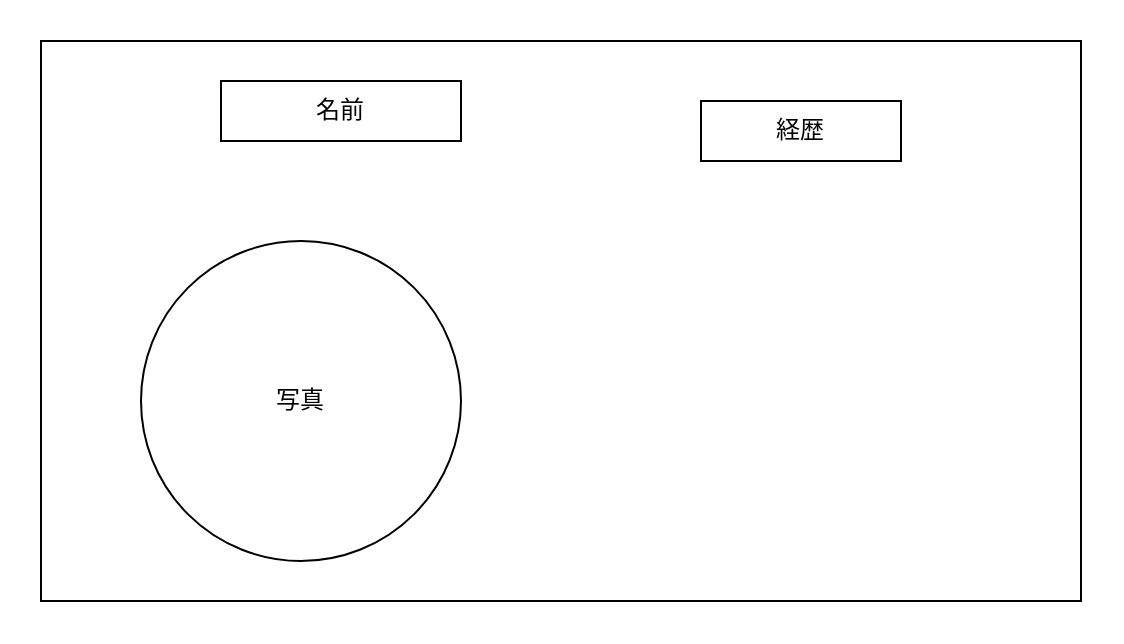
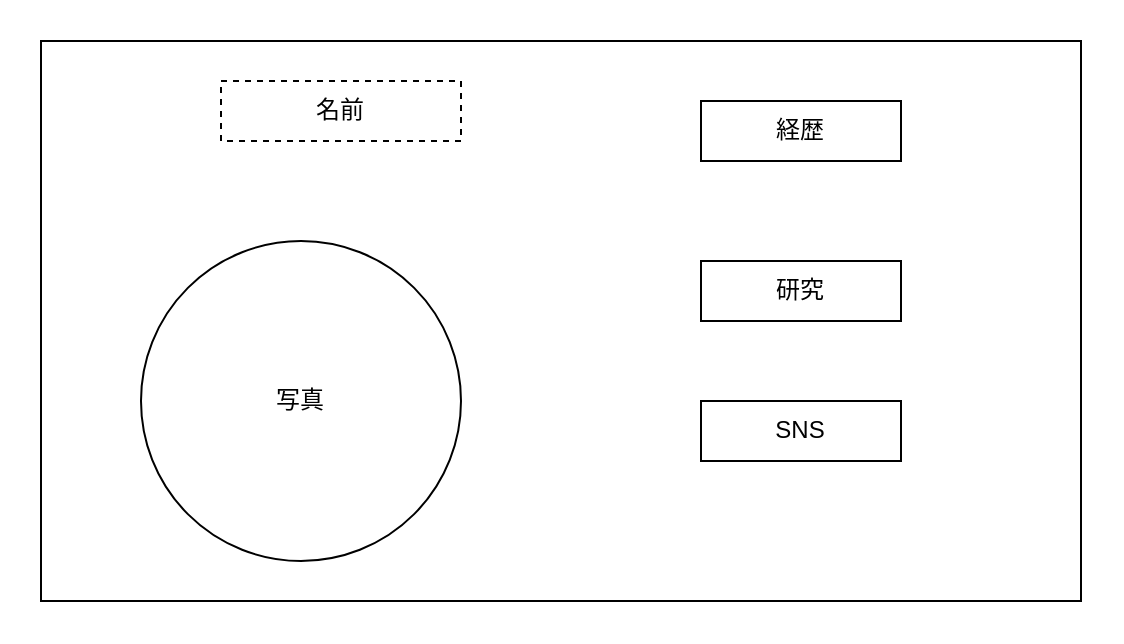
(341, 111) -> (341, 111)
none -> (801, 291)
none -> (801, 431)
